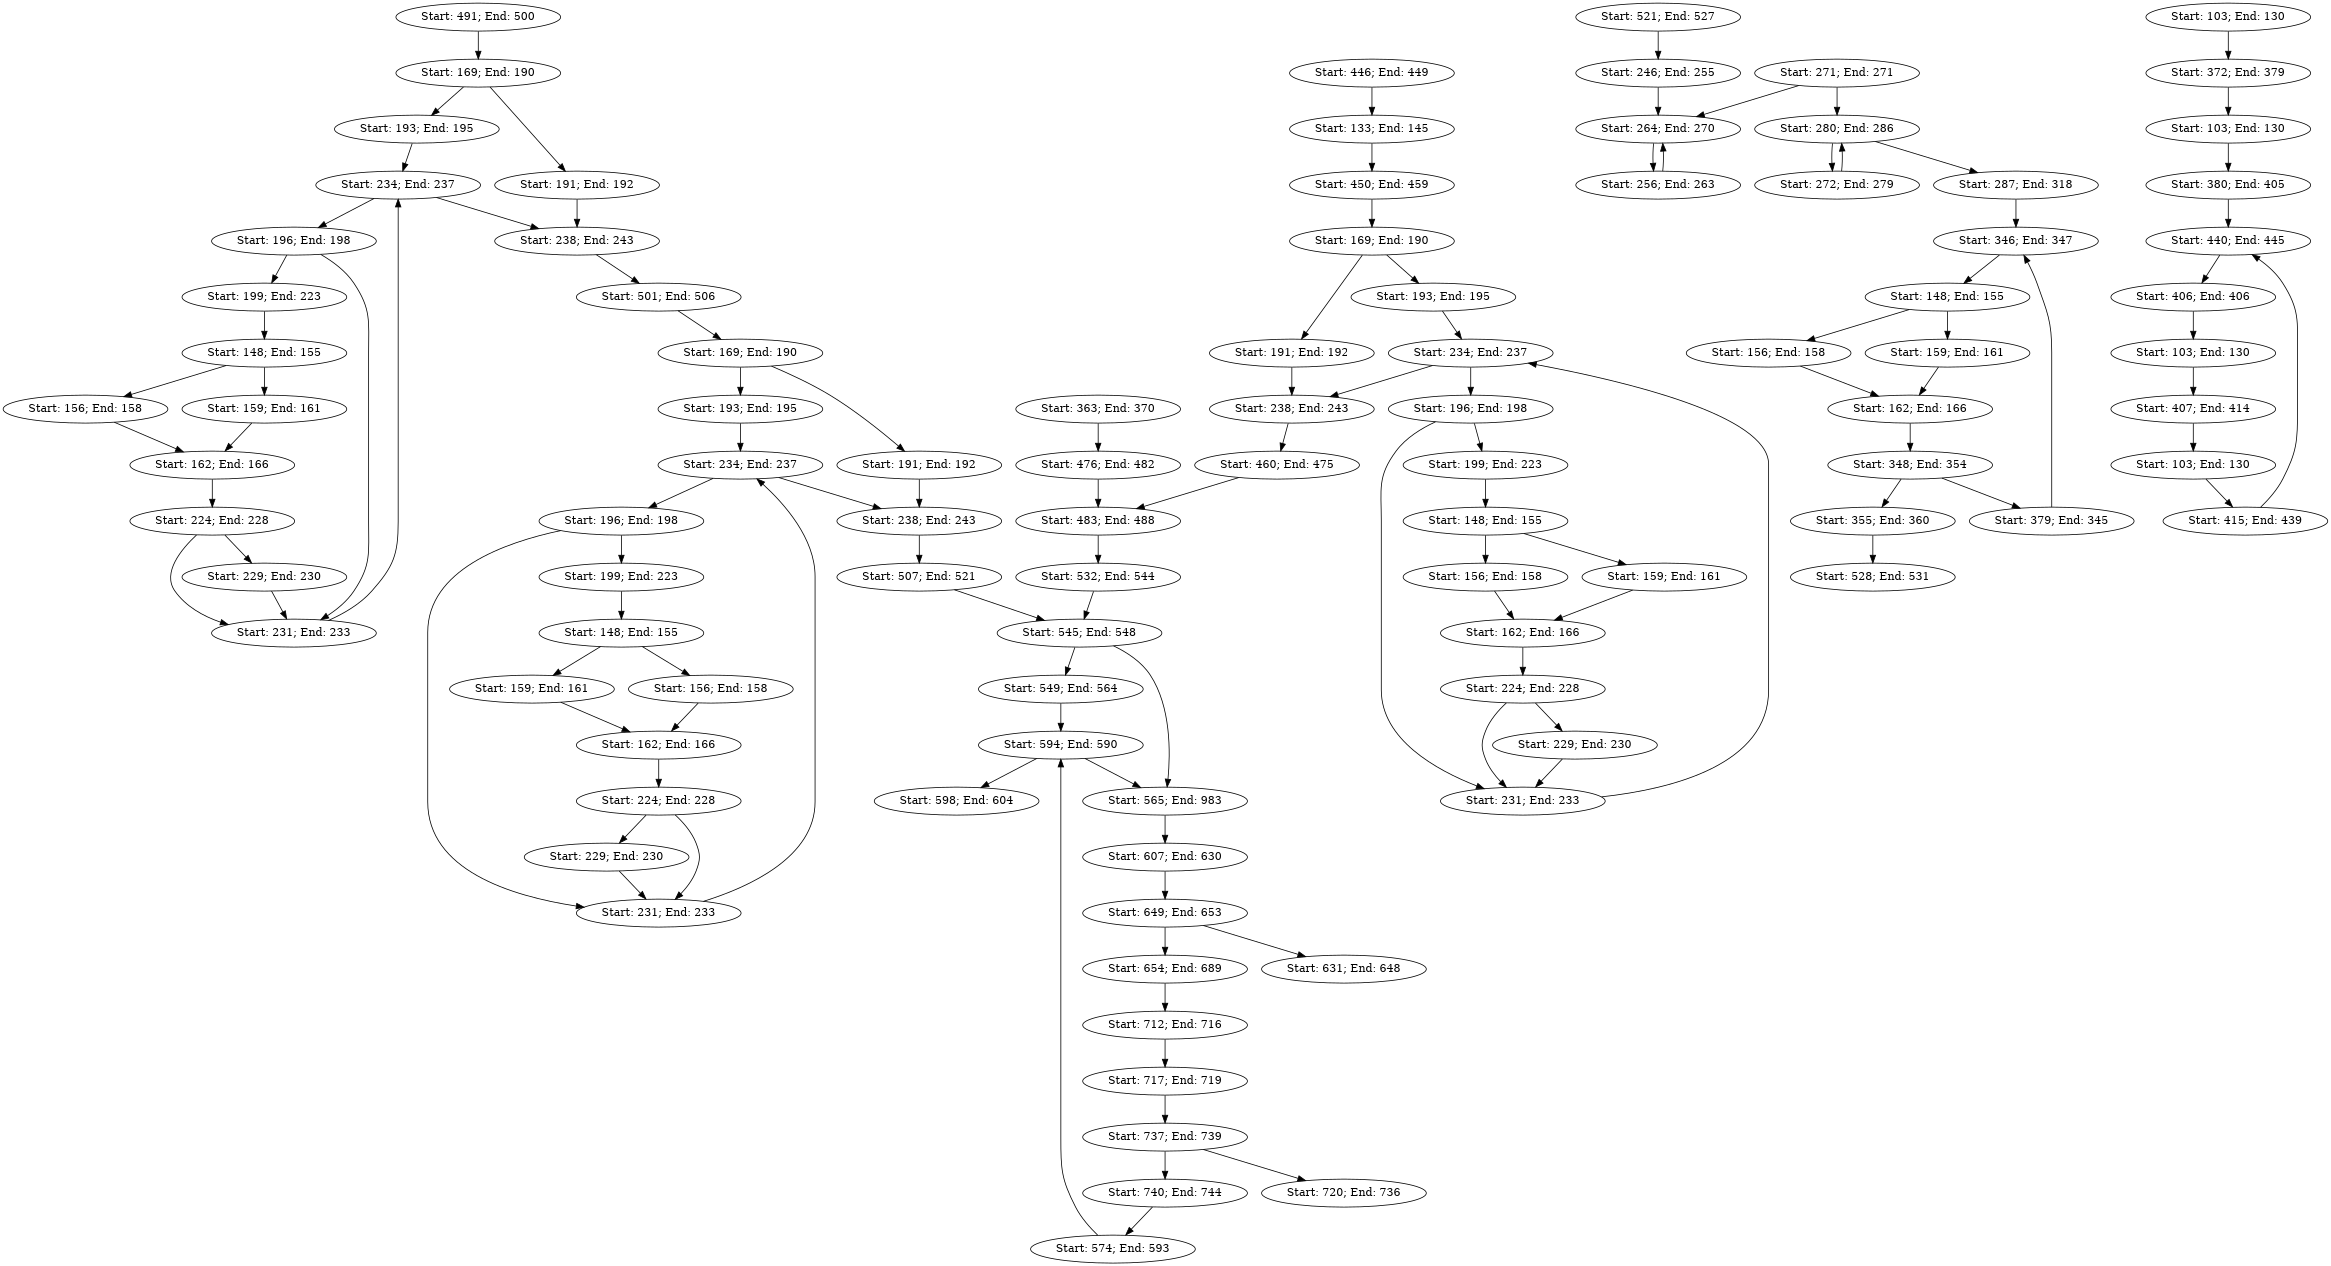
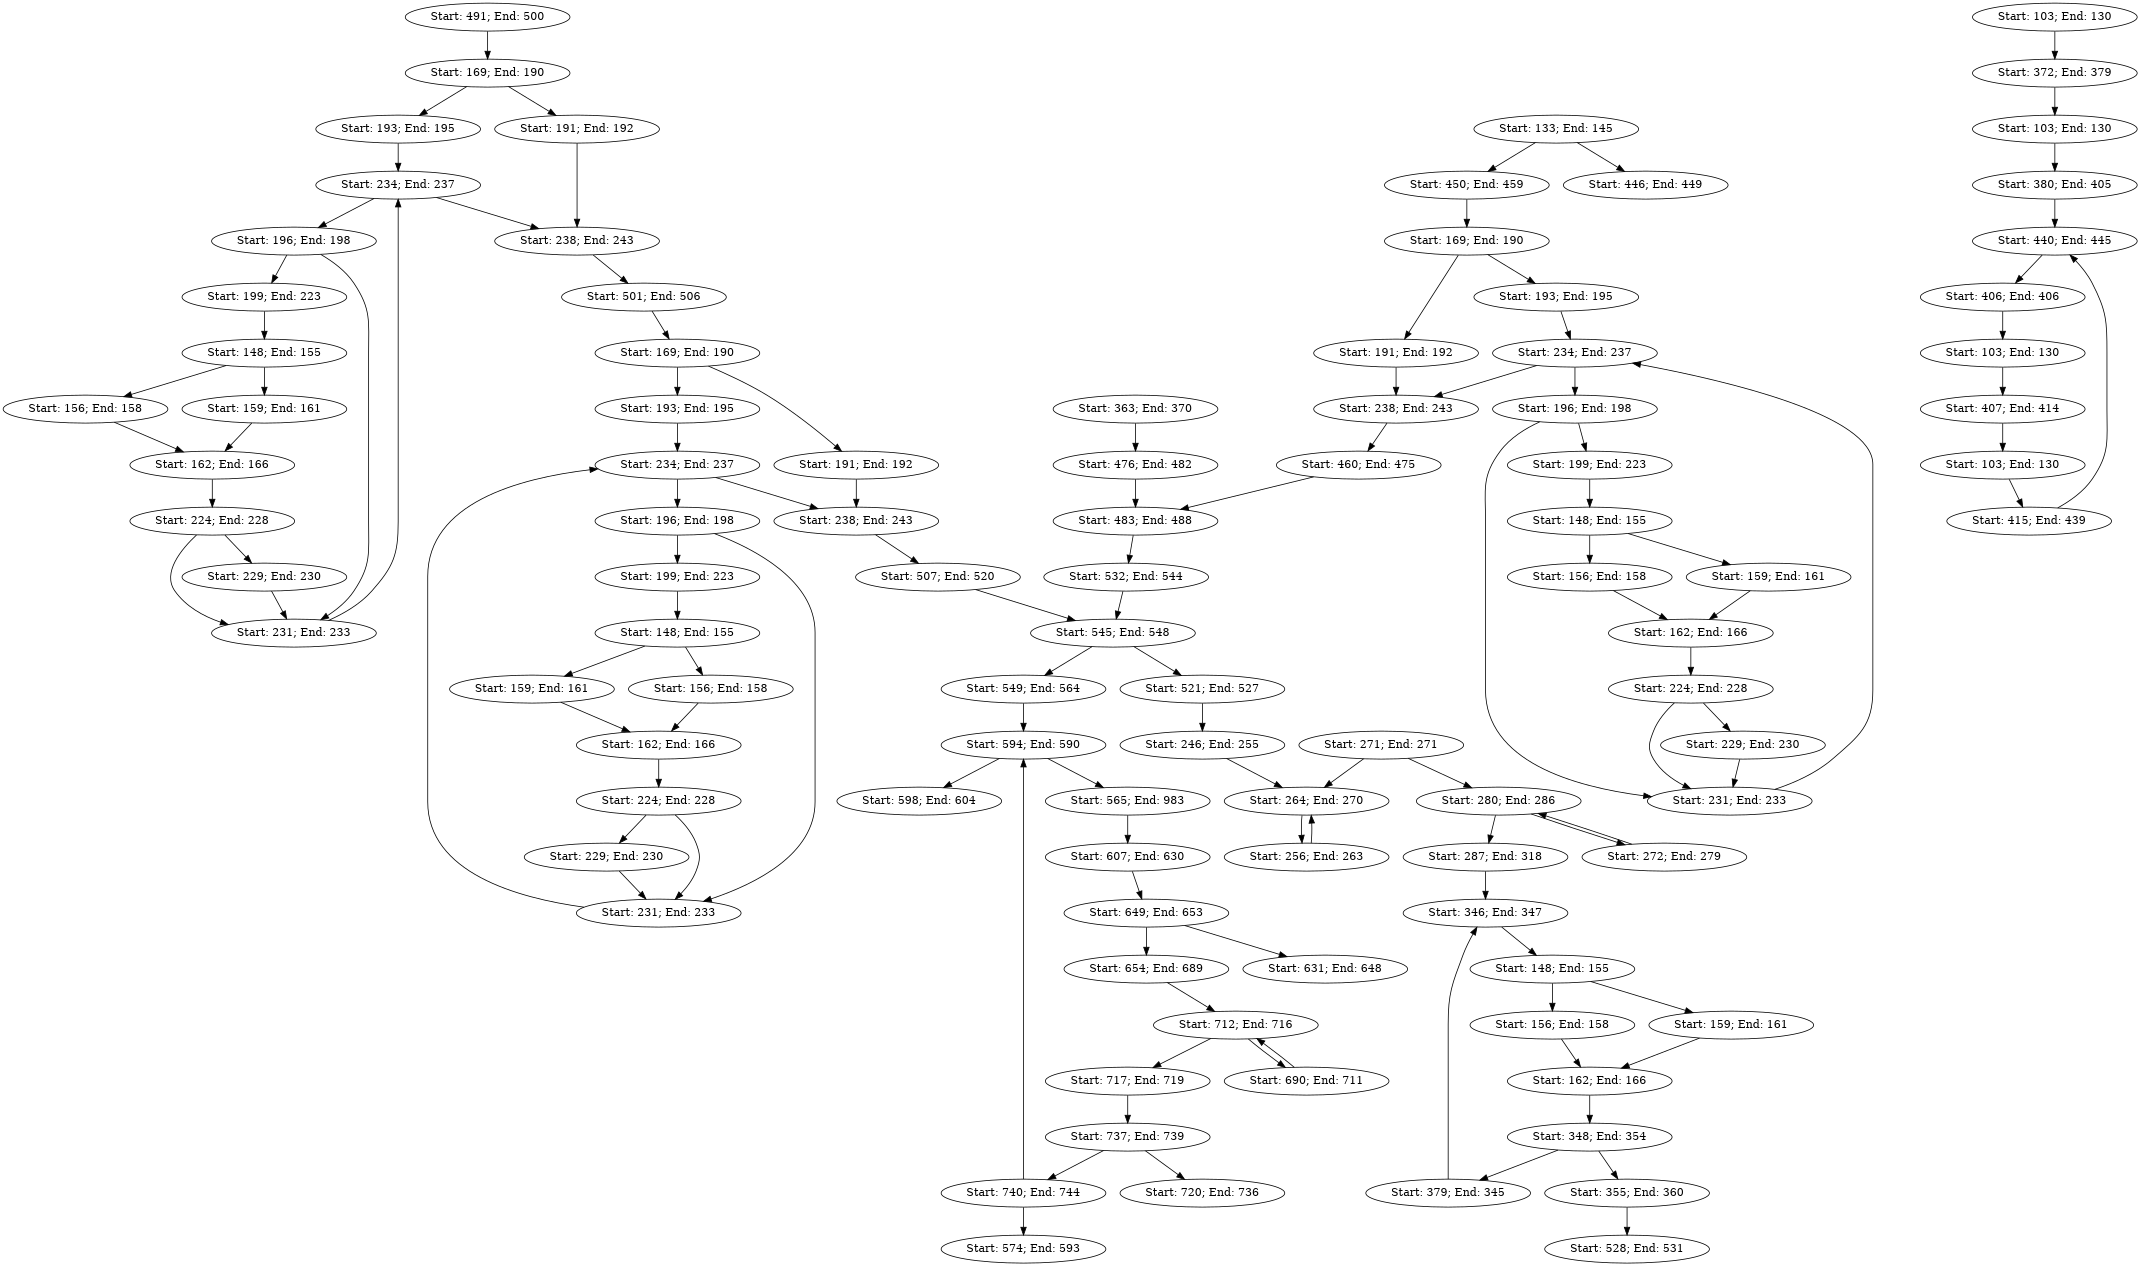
(1372, 97) -> (1597, 155)
(919, 577) -> (938, 577)
(1162, 702) -> (1154, 659)
(1061, 1006) -> (1023, 973)
none -> (1307, 1081)
